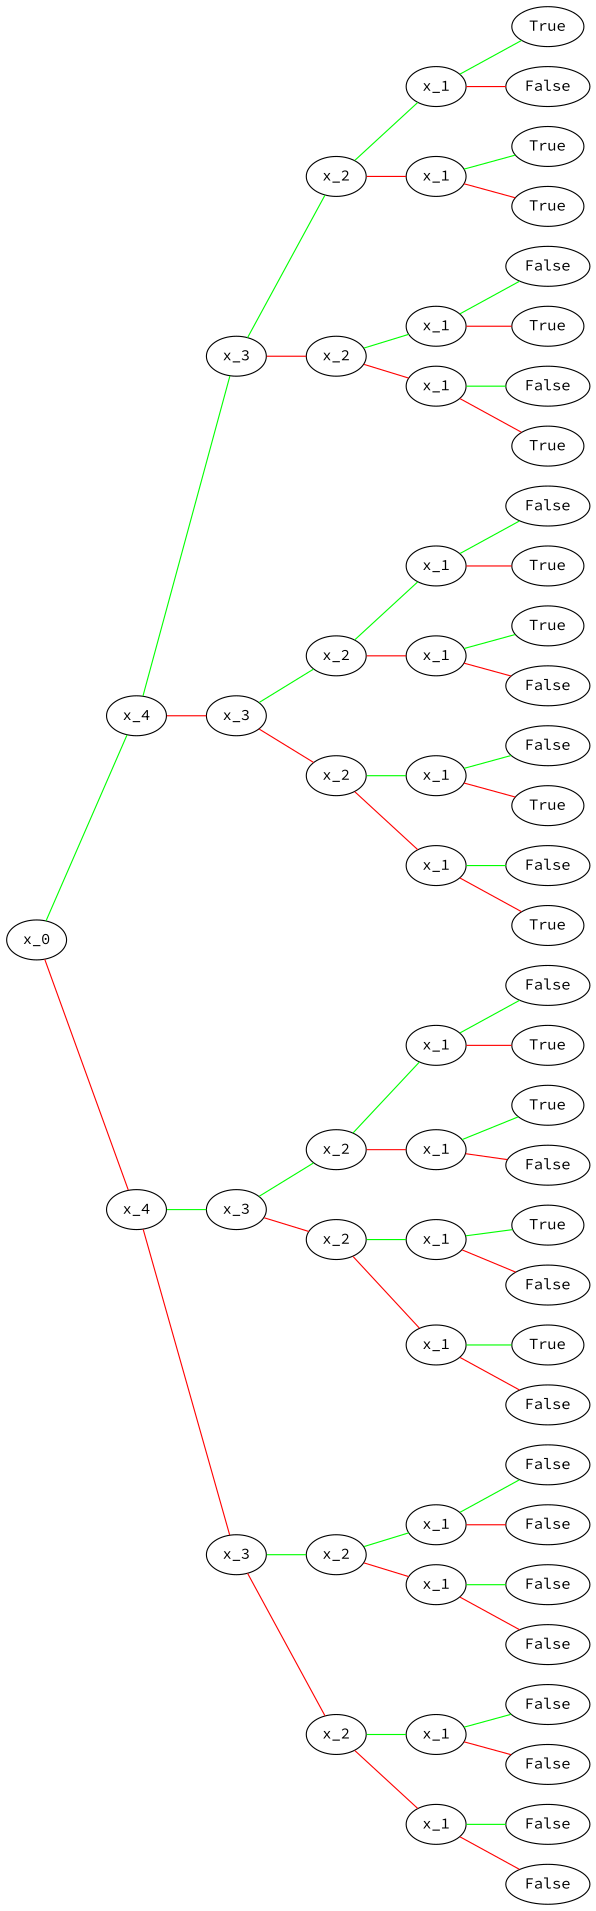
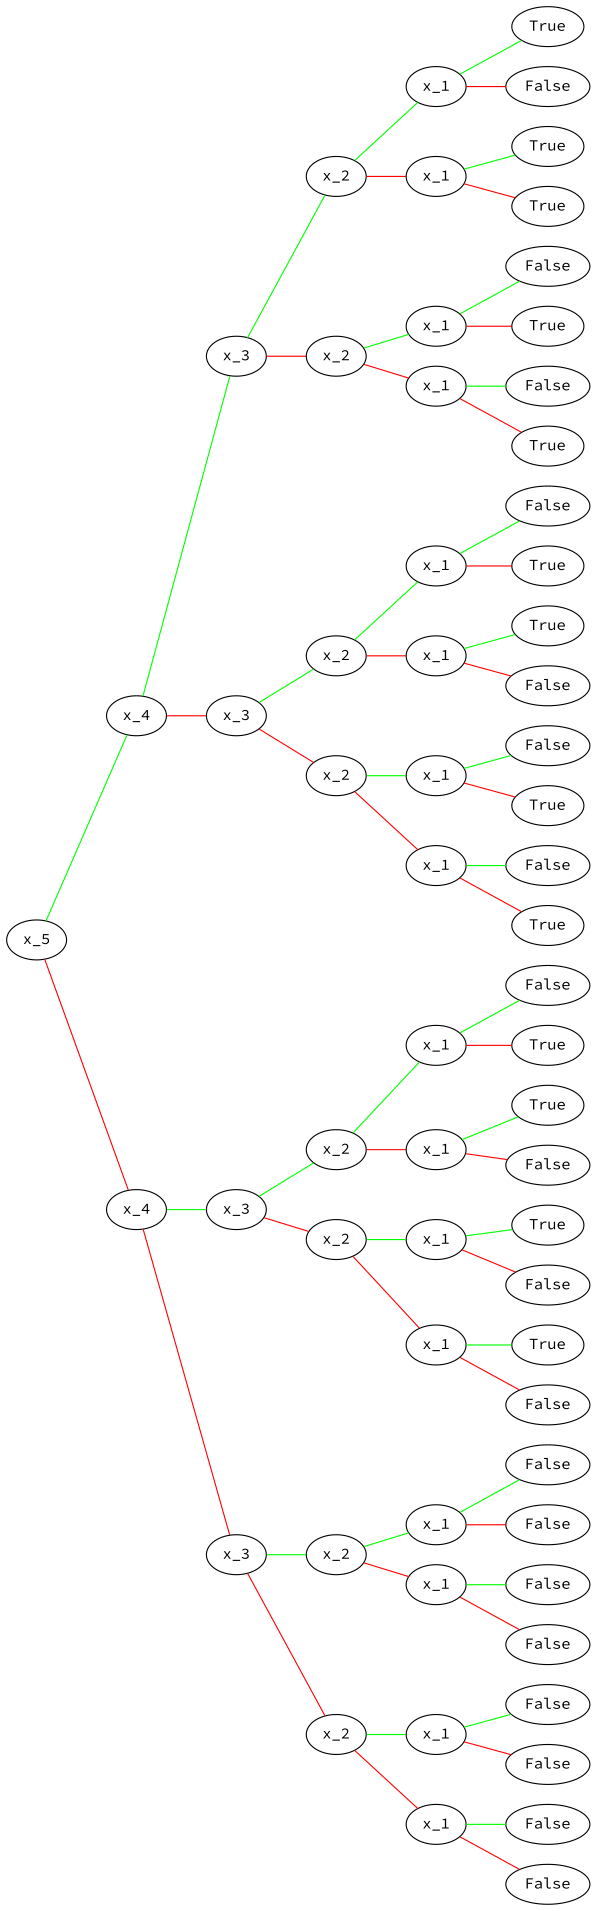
(37, 940) -> (37, 940)
